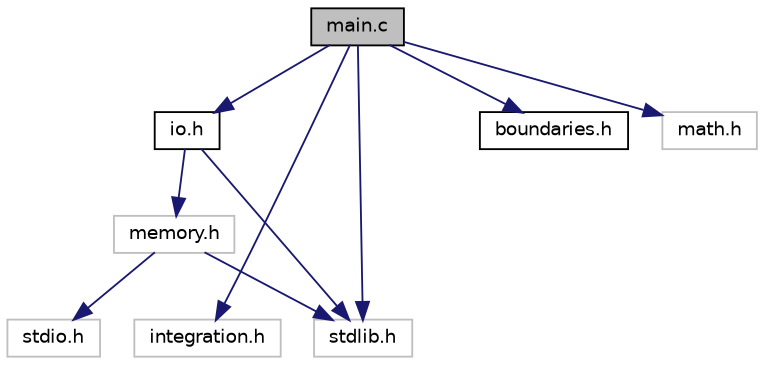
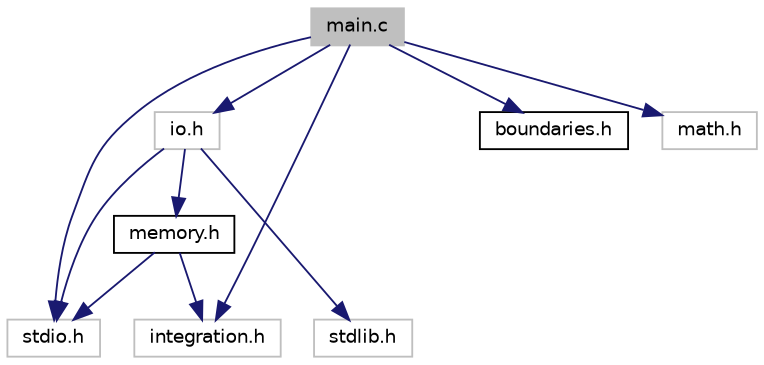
(358, 27) -> (358, 27)
(187, 131) -> (187, 131)
(360, 174) -> (129, 119)
none -> (97, 215)
(174, 234) -> (174, 234)
(260, 282) -> (188, 277)
